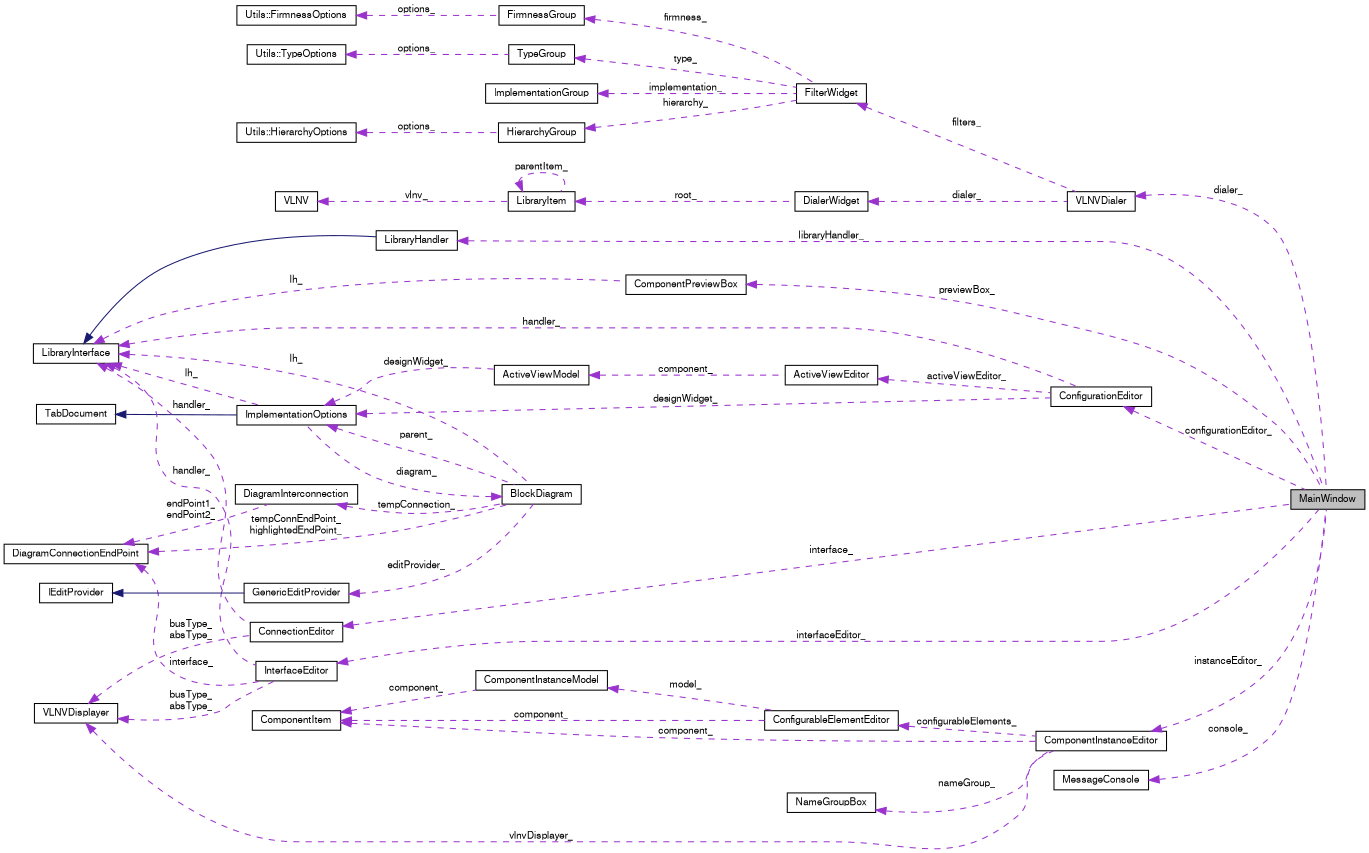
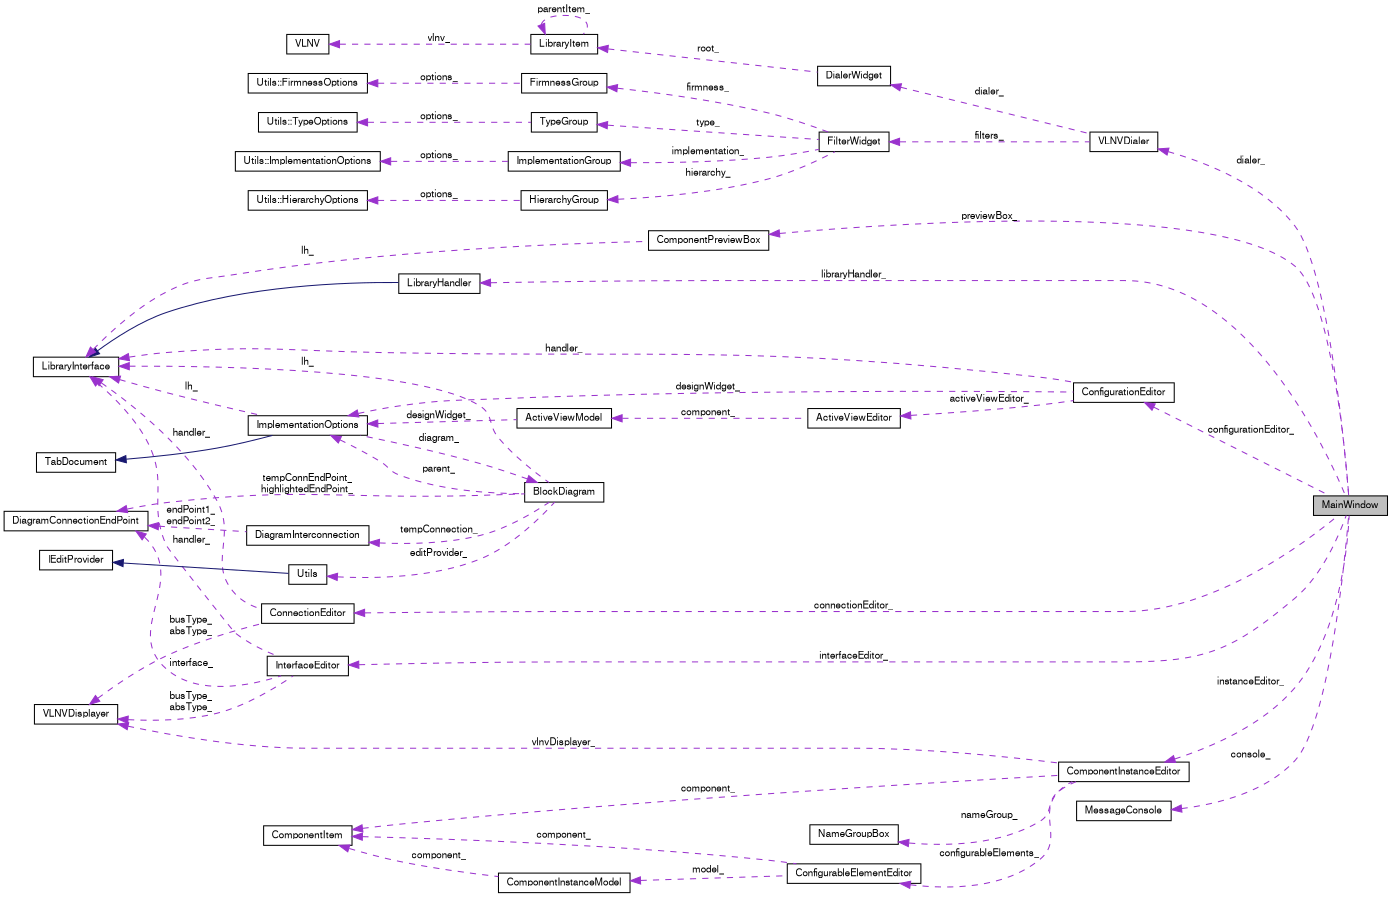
none -> (308, 161)
(831, 550) -> (854, 606)
(297, 593) -> (308, 575)
